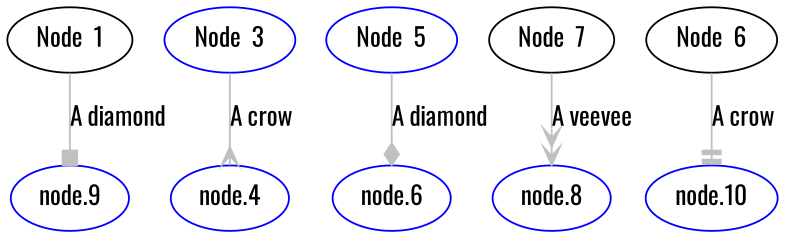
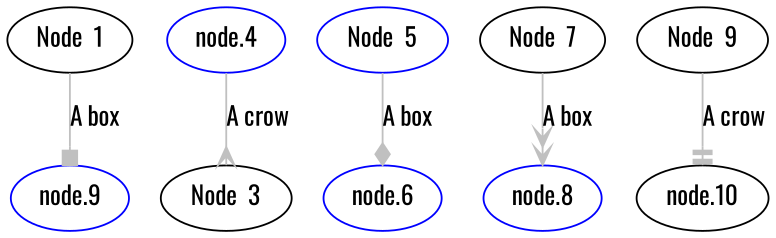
(230, 40) -> (226, 198)
(712, 40) -> (703, 40)
(230, 110) -> (226, 110)
(118, 119) -> (95, 119)
(440, 119) -> (408, 119)
(593, 119) -> (568, 119)
(712, 198) -> (703, 198)
